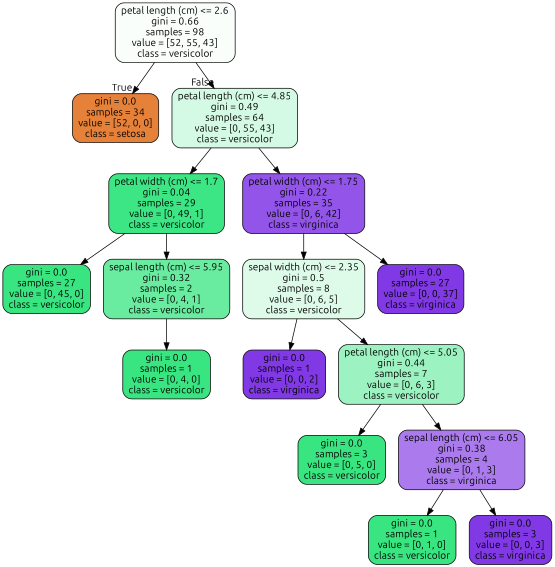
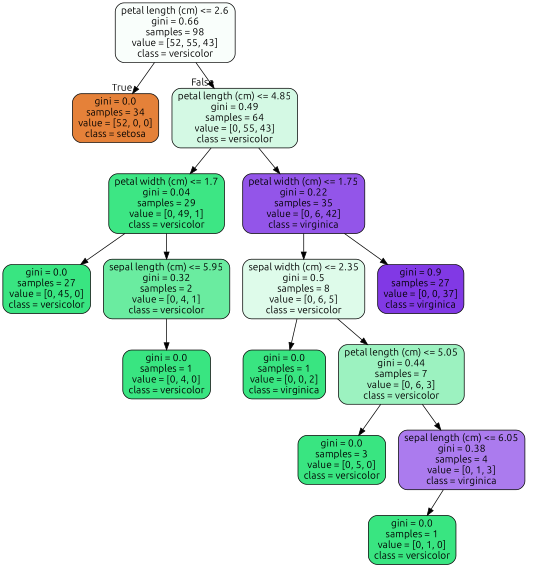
(421, 289) -> (421, 289)
(284, 374) -> (284, 374)
(511, 540) -> none
